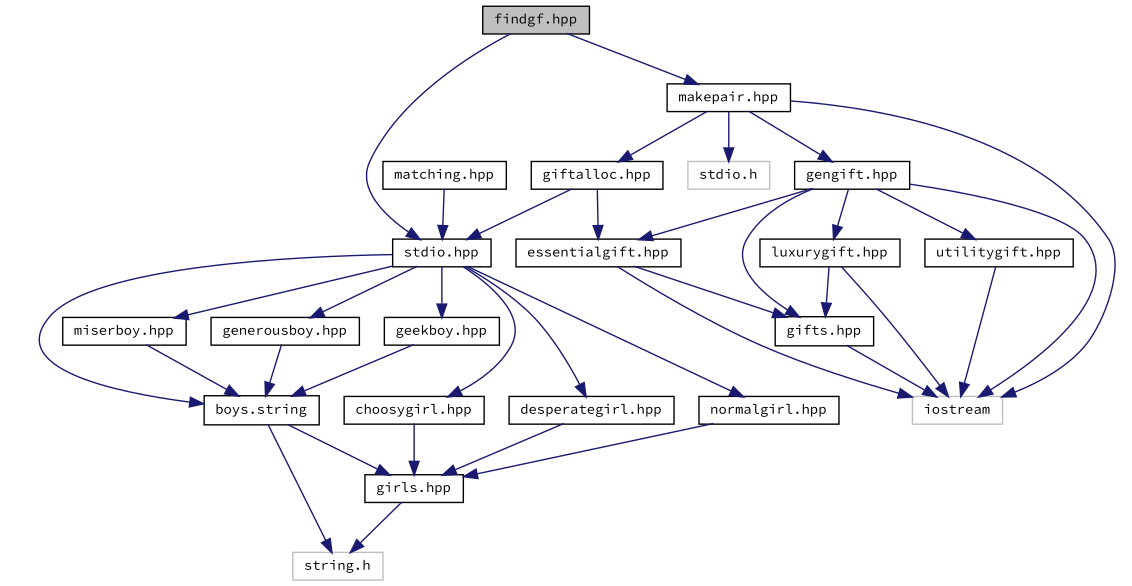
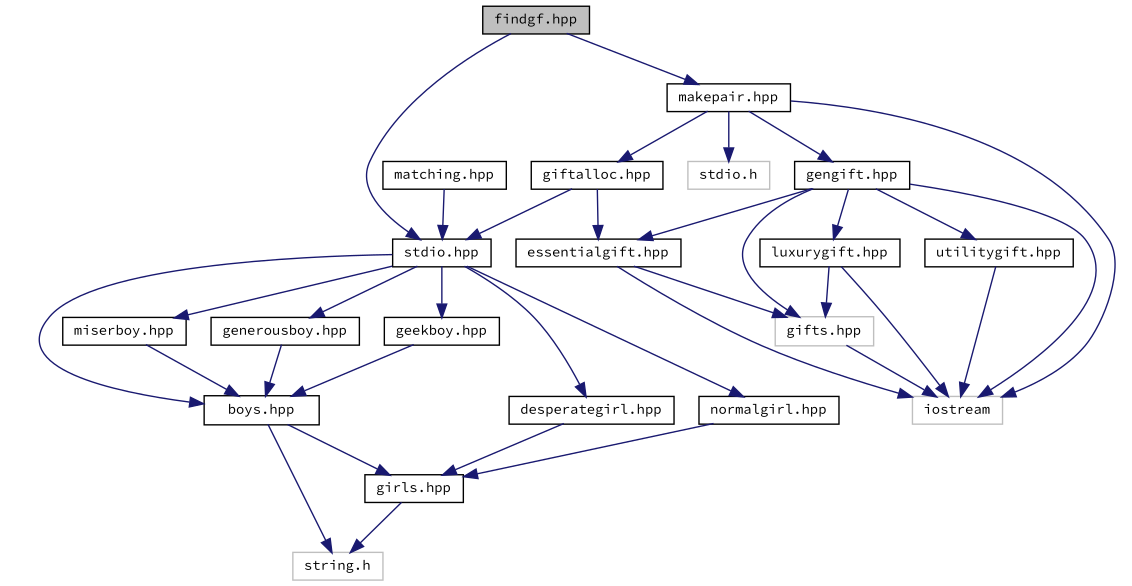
(824, 331) -> (824, 331)
(262, 410) -> (262, 410)
(414, 410) -> none
